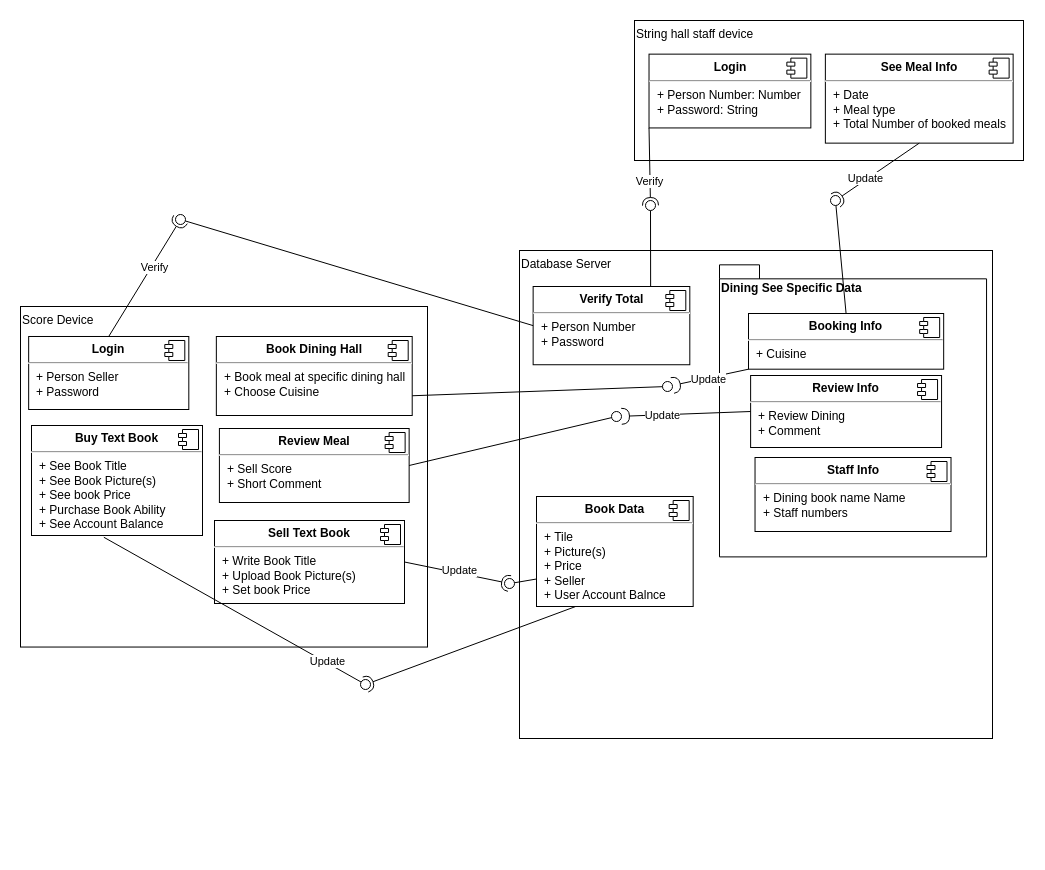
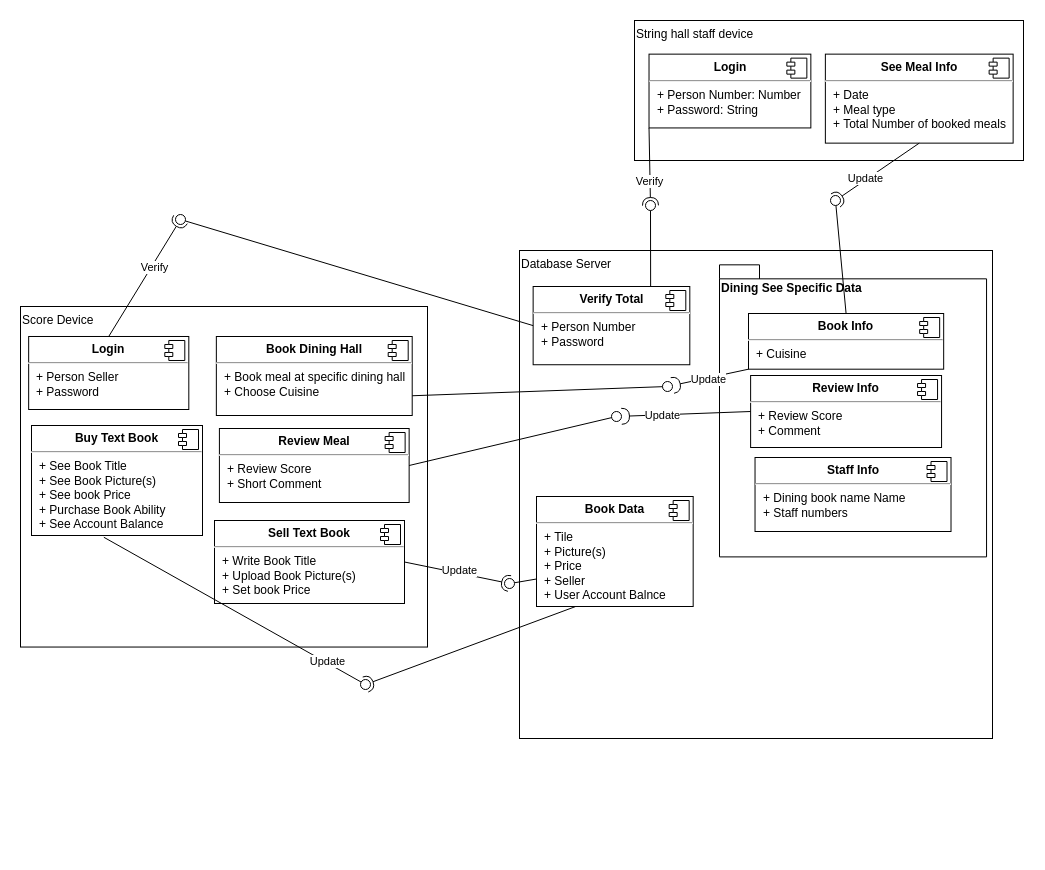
(786, 314) -> (777, 314)
(793, 376) -> (793, 376)
(267, 429) -> (267, 429)
